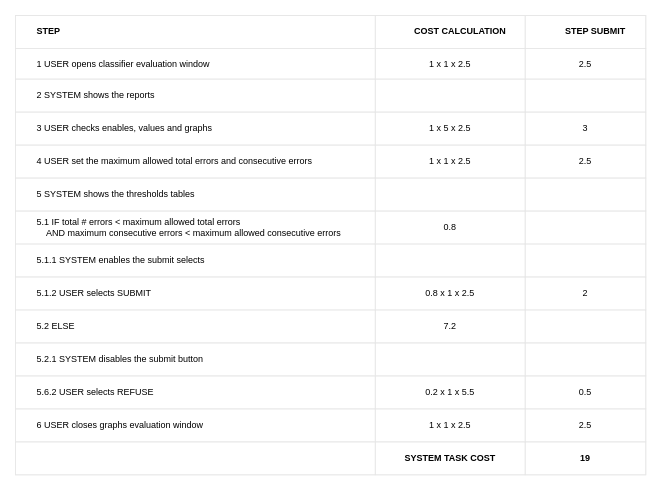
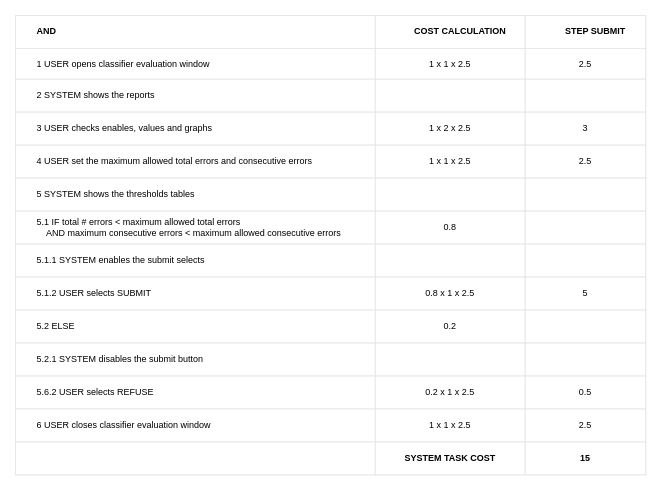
(27, 32) -> (24, 32)
(450, 129) -> (450, 129)
(586, 294) -> (586, 294)
(450, 327) -> (450, 327)
(450, 393) -> (450, 393)
(103, 426) -> (110, 426)
(586, 459) -> (586, 459)
